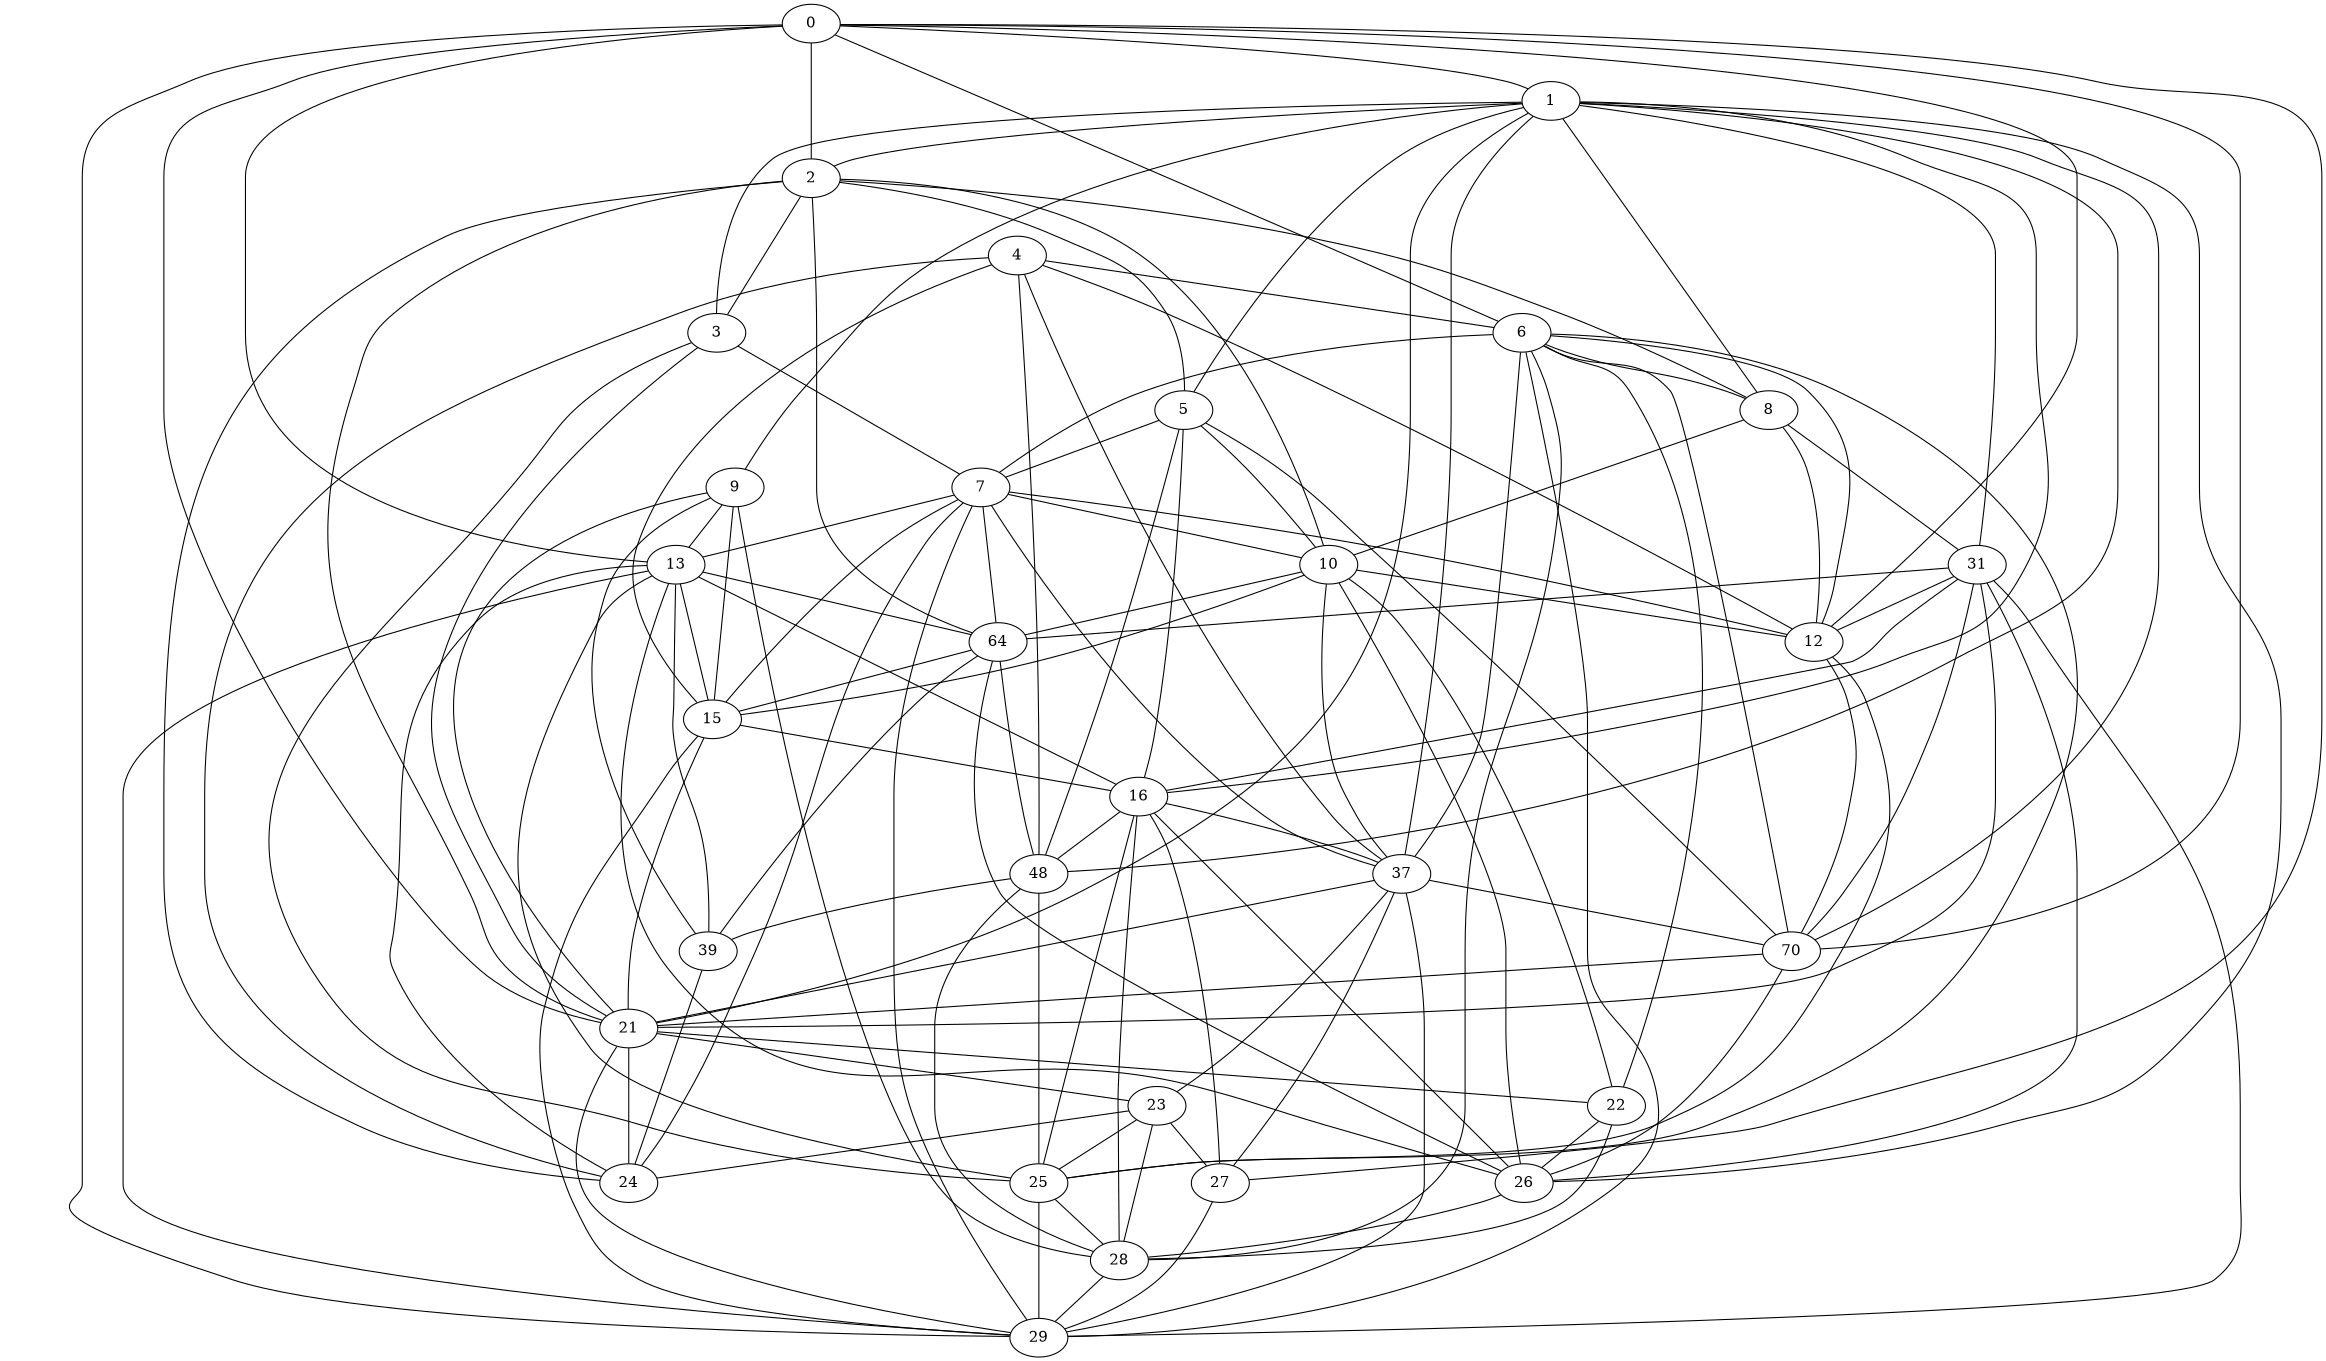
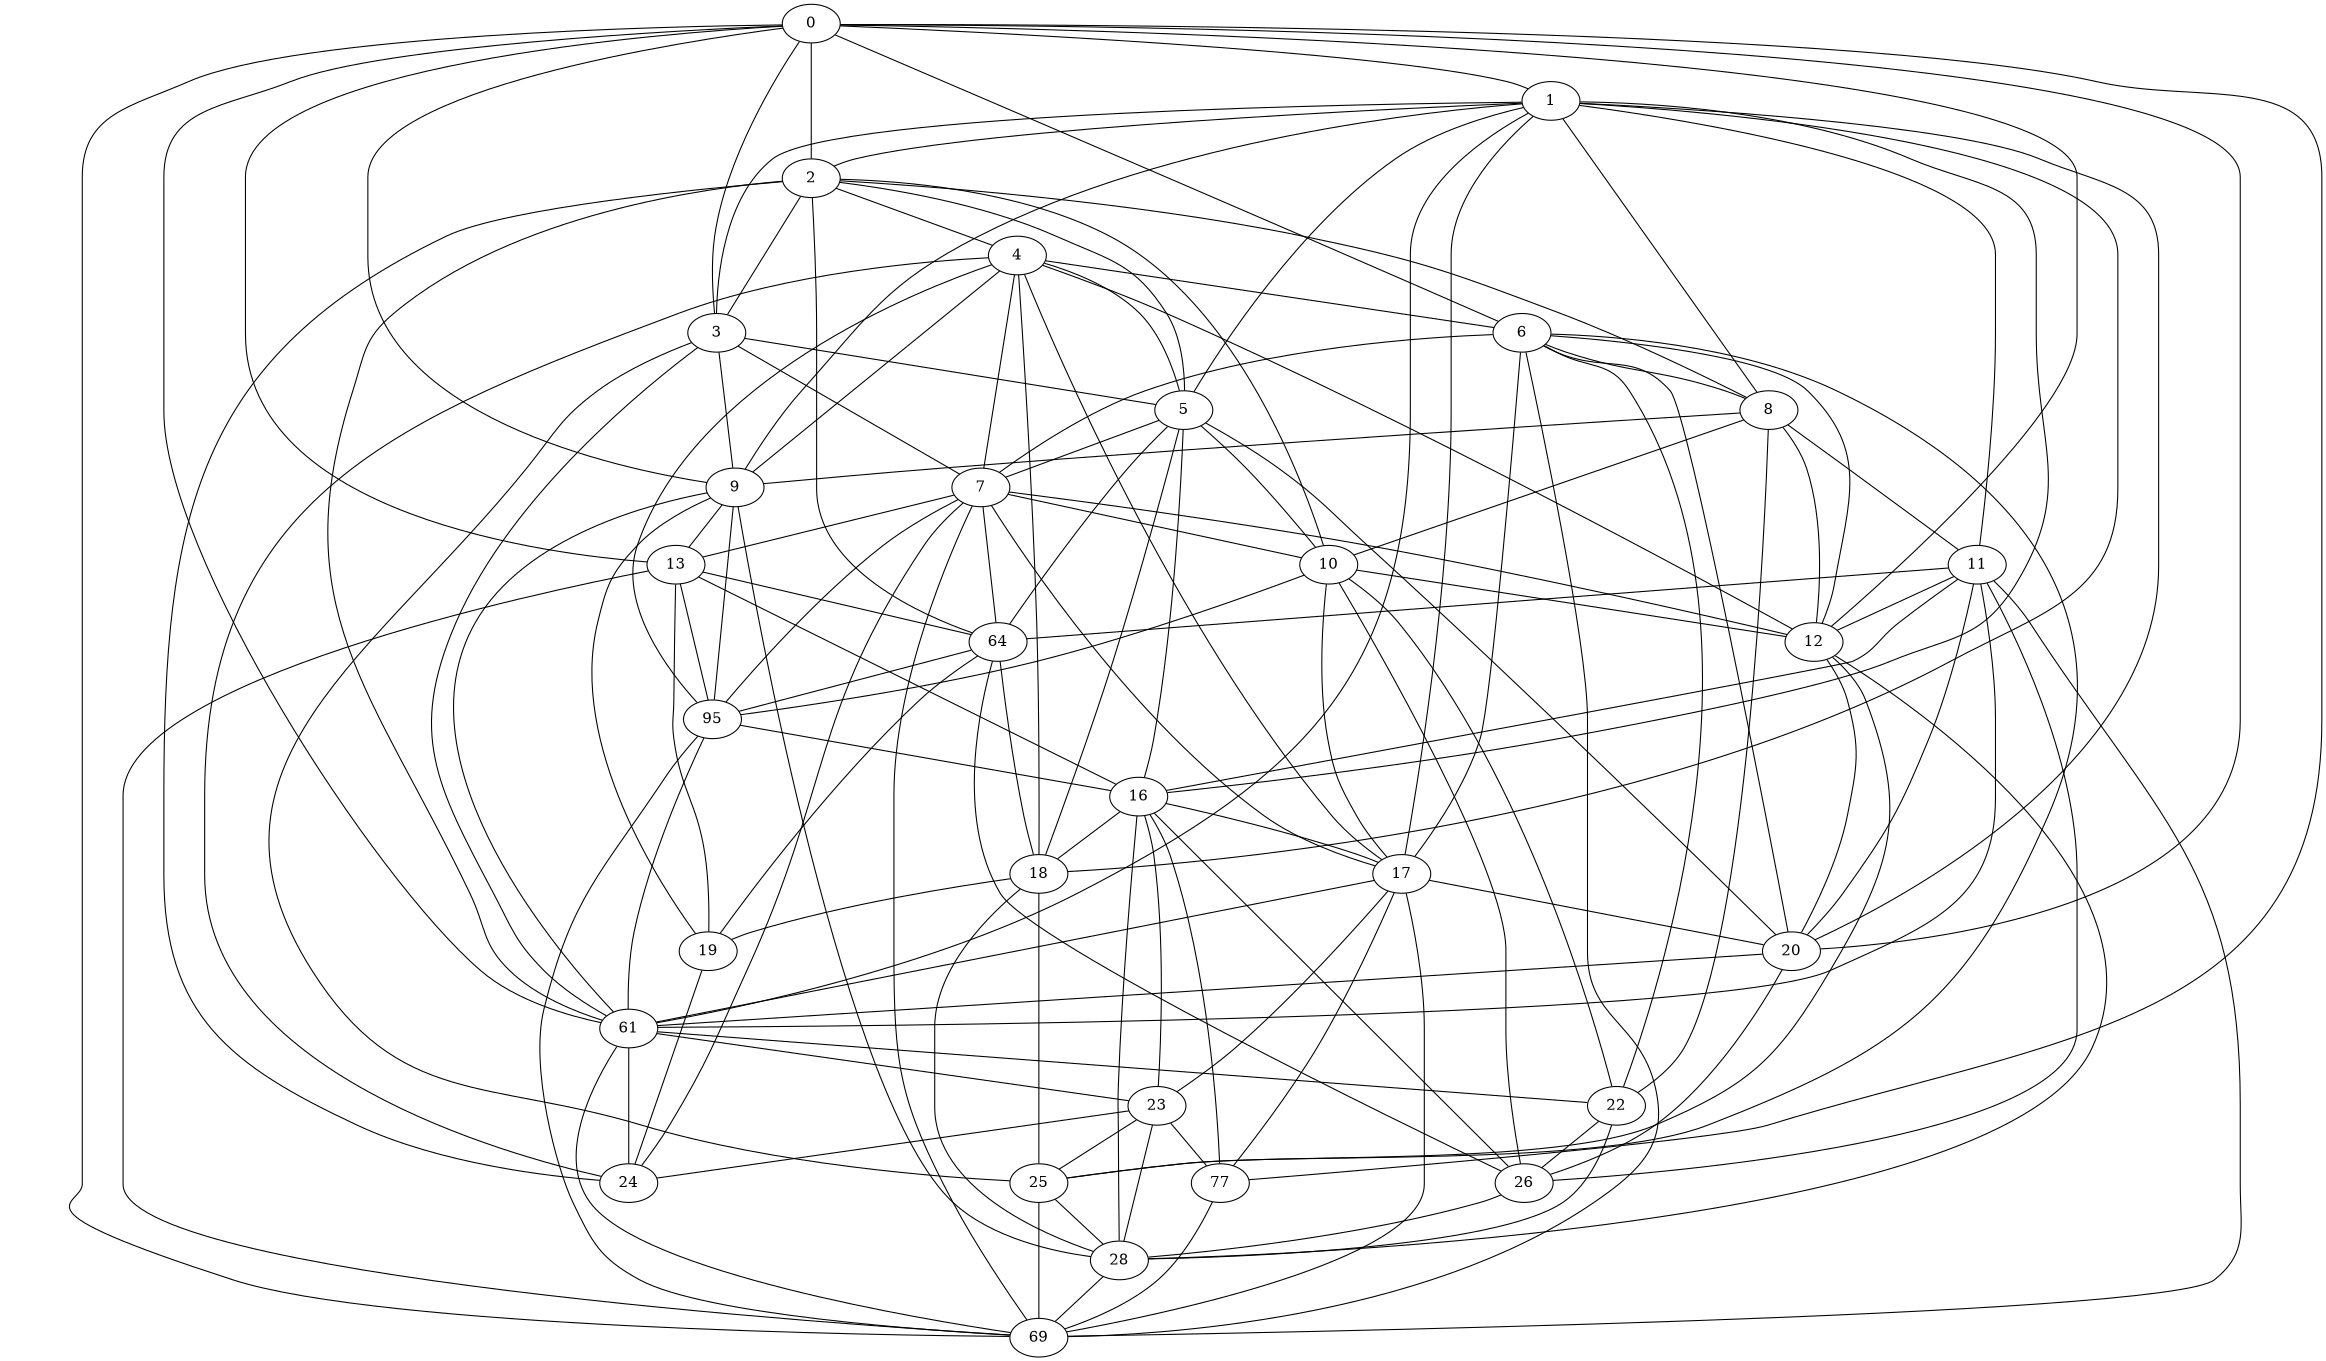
none -> (732, 170)
none -> (368, 208)
none -> (914, 217)
none -> (1132, 306)
none -> (876, 371)
none -> (950, 371)
none -> (999, 372)
none -> (726, 407)
none -> (1276, 444)
(1977, 565) -> (1977, 565)
(1163, 603) -> (1084, 522)
(2265, 646) -> none
(712, 719) -> (712, 719)
none -> (1744, 775)
(400, 843) -> none
(1039, 874) -> (1039, 874)
(1402, 874) -> (1402, 874)
(1467, 913) -> (1889, 1167)
(708, 951) -> (708, 951)
(1791, 951) -> (1791, 951)
(1088, 990) -> (1161, 951)
(629, 1029) -> (629, 1029)
(580, 1033) -> none
(872, 1075) -> none
(1220, 1183) -> (1220, 1183)
(1039, 1338) -> (1039, 1338)
